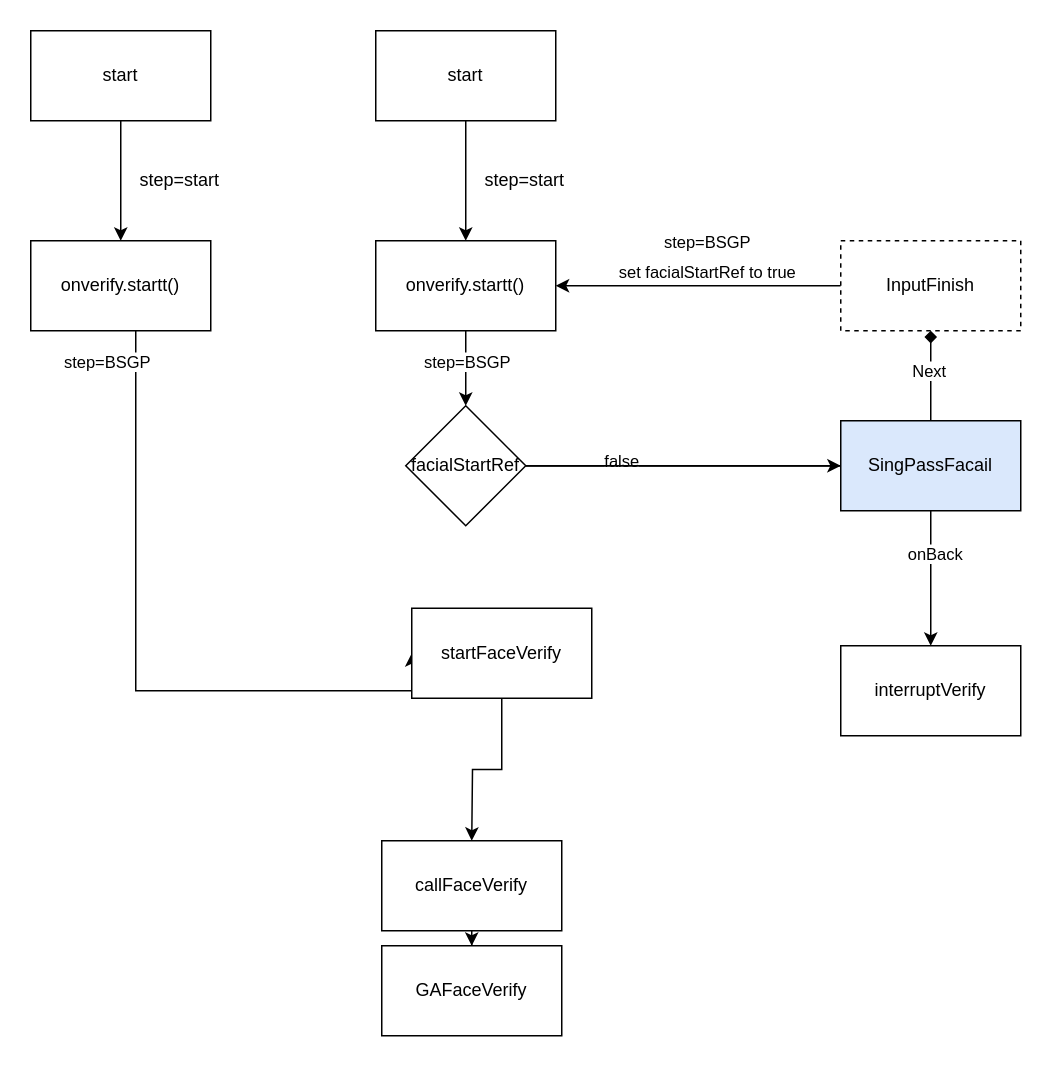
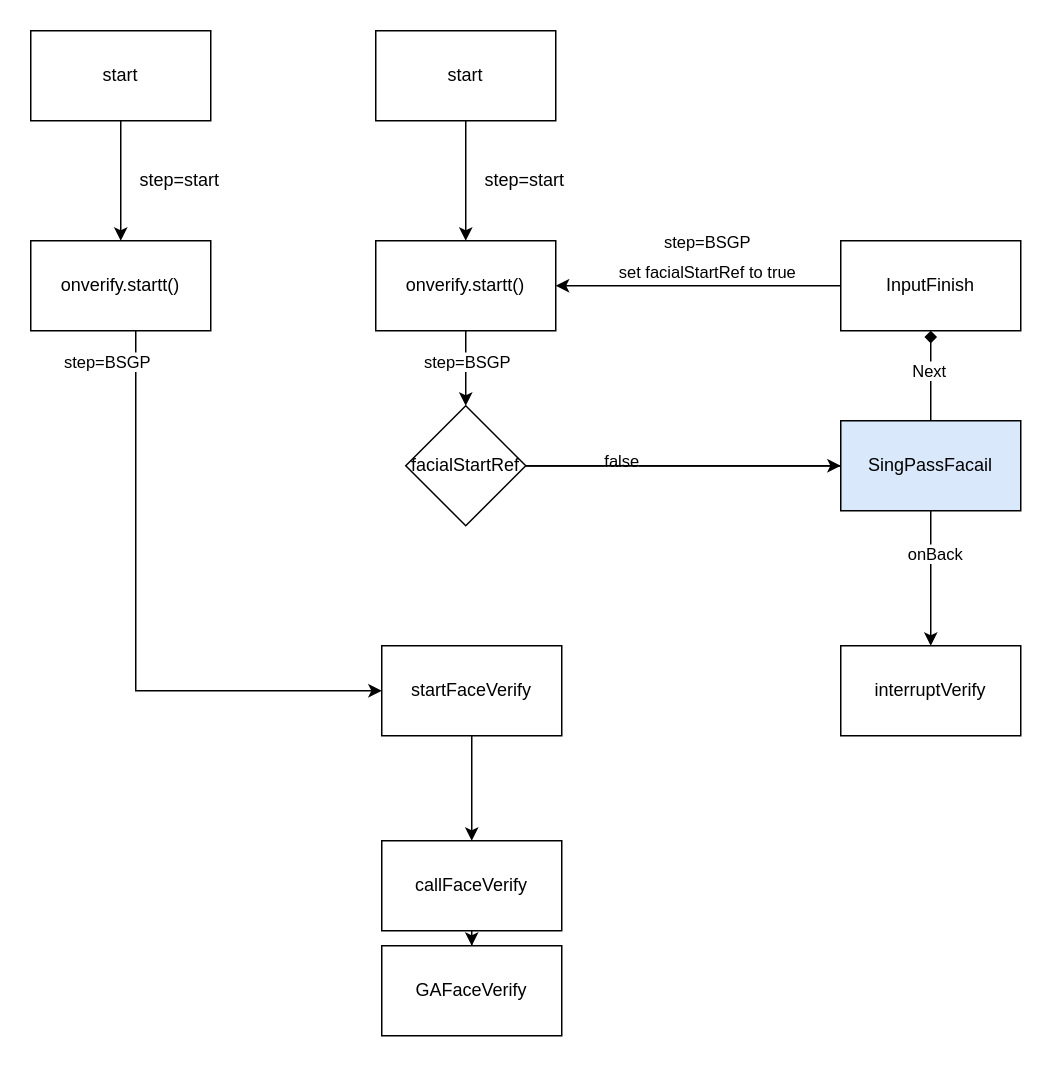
(931, 286) -> (931, 286)
(502, 653) -> (472, 691)
